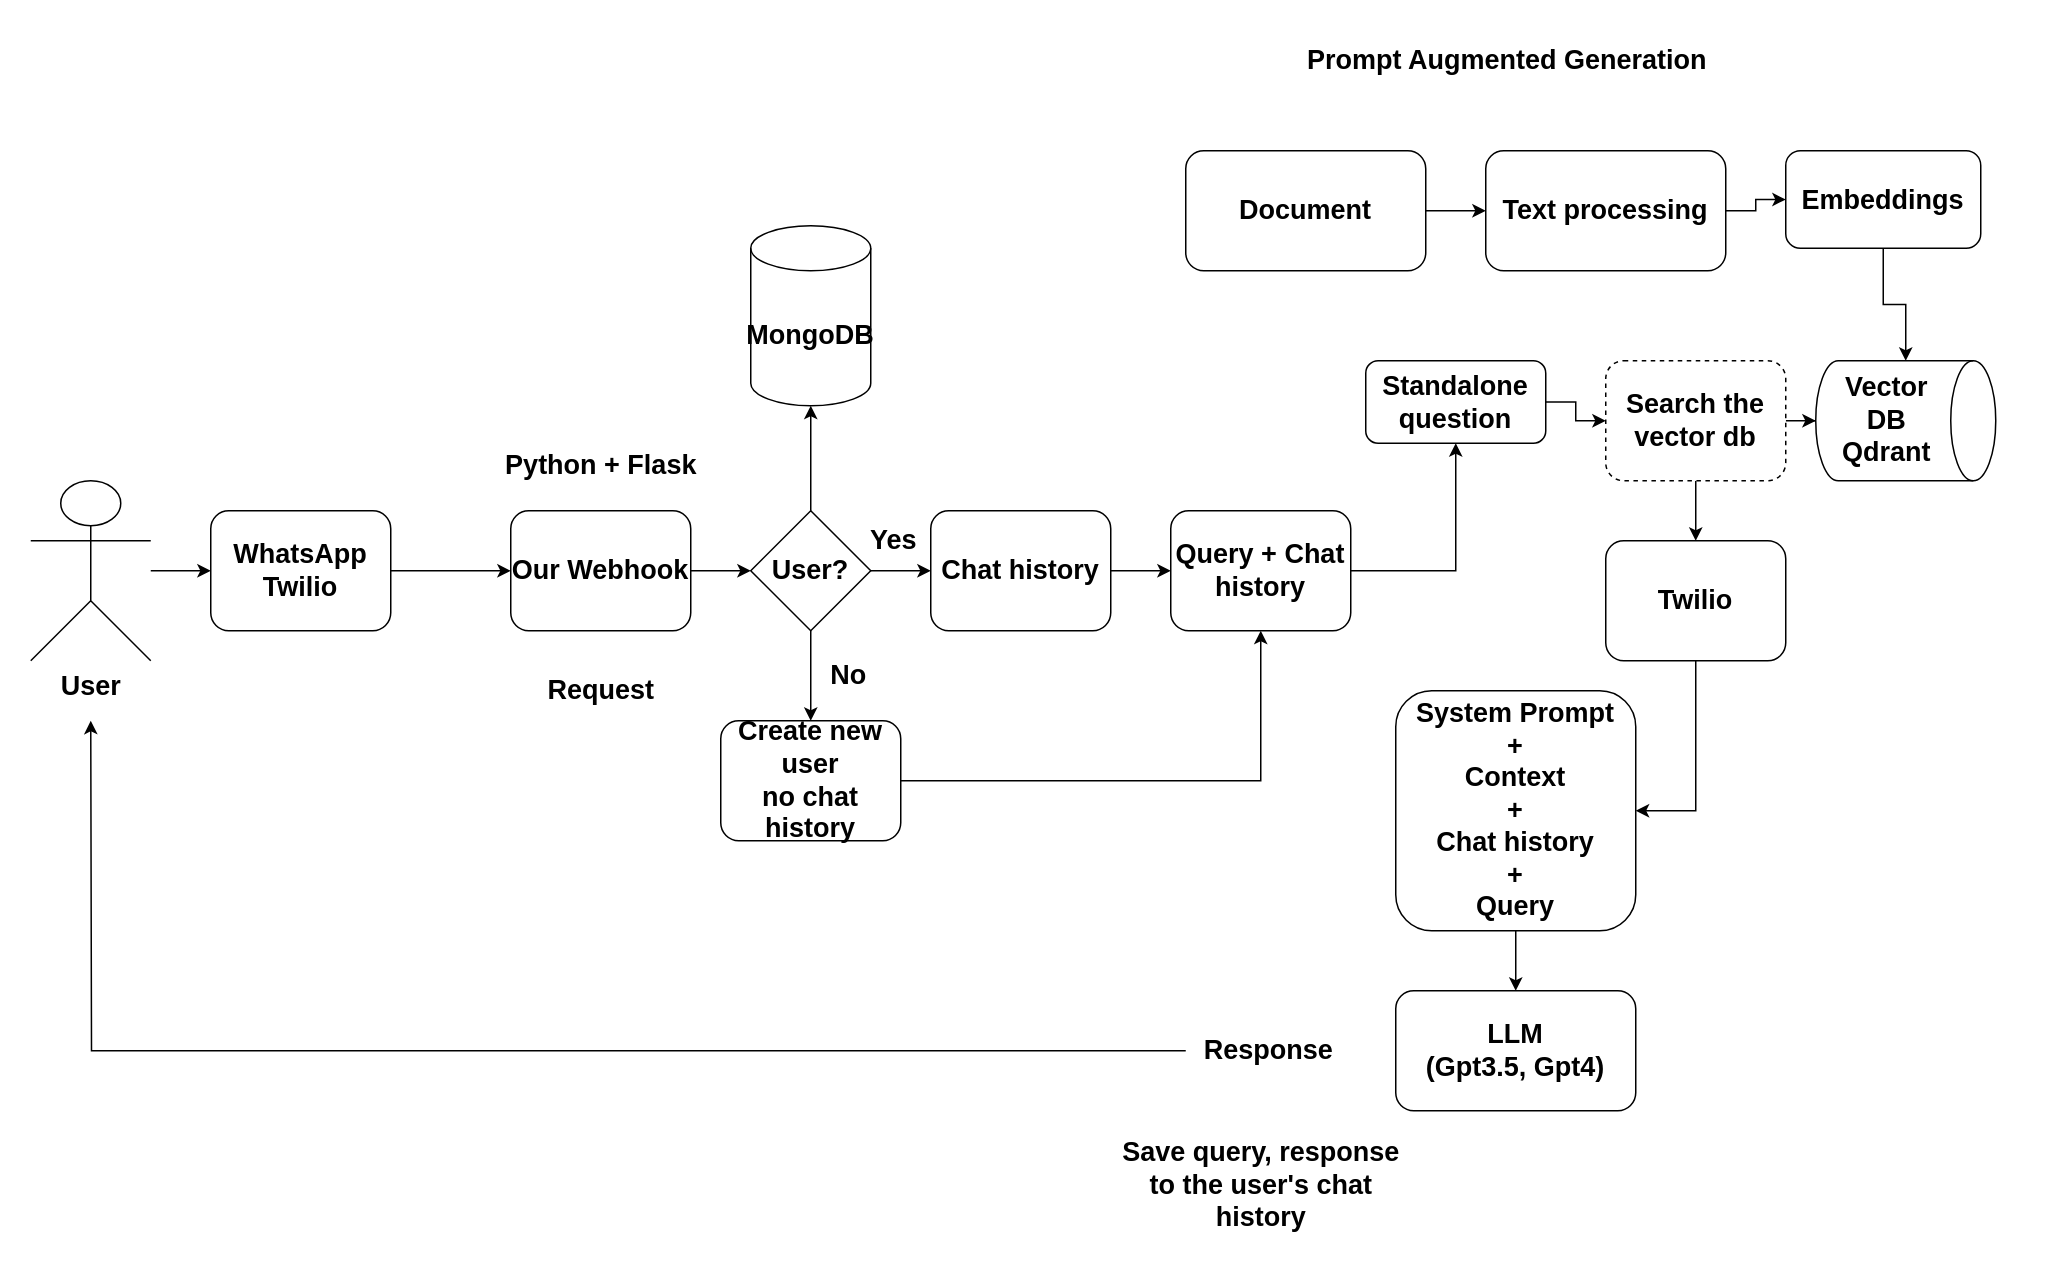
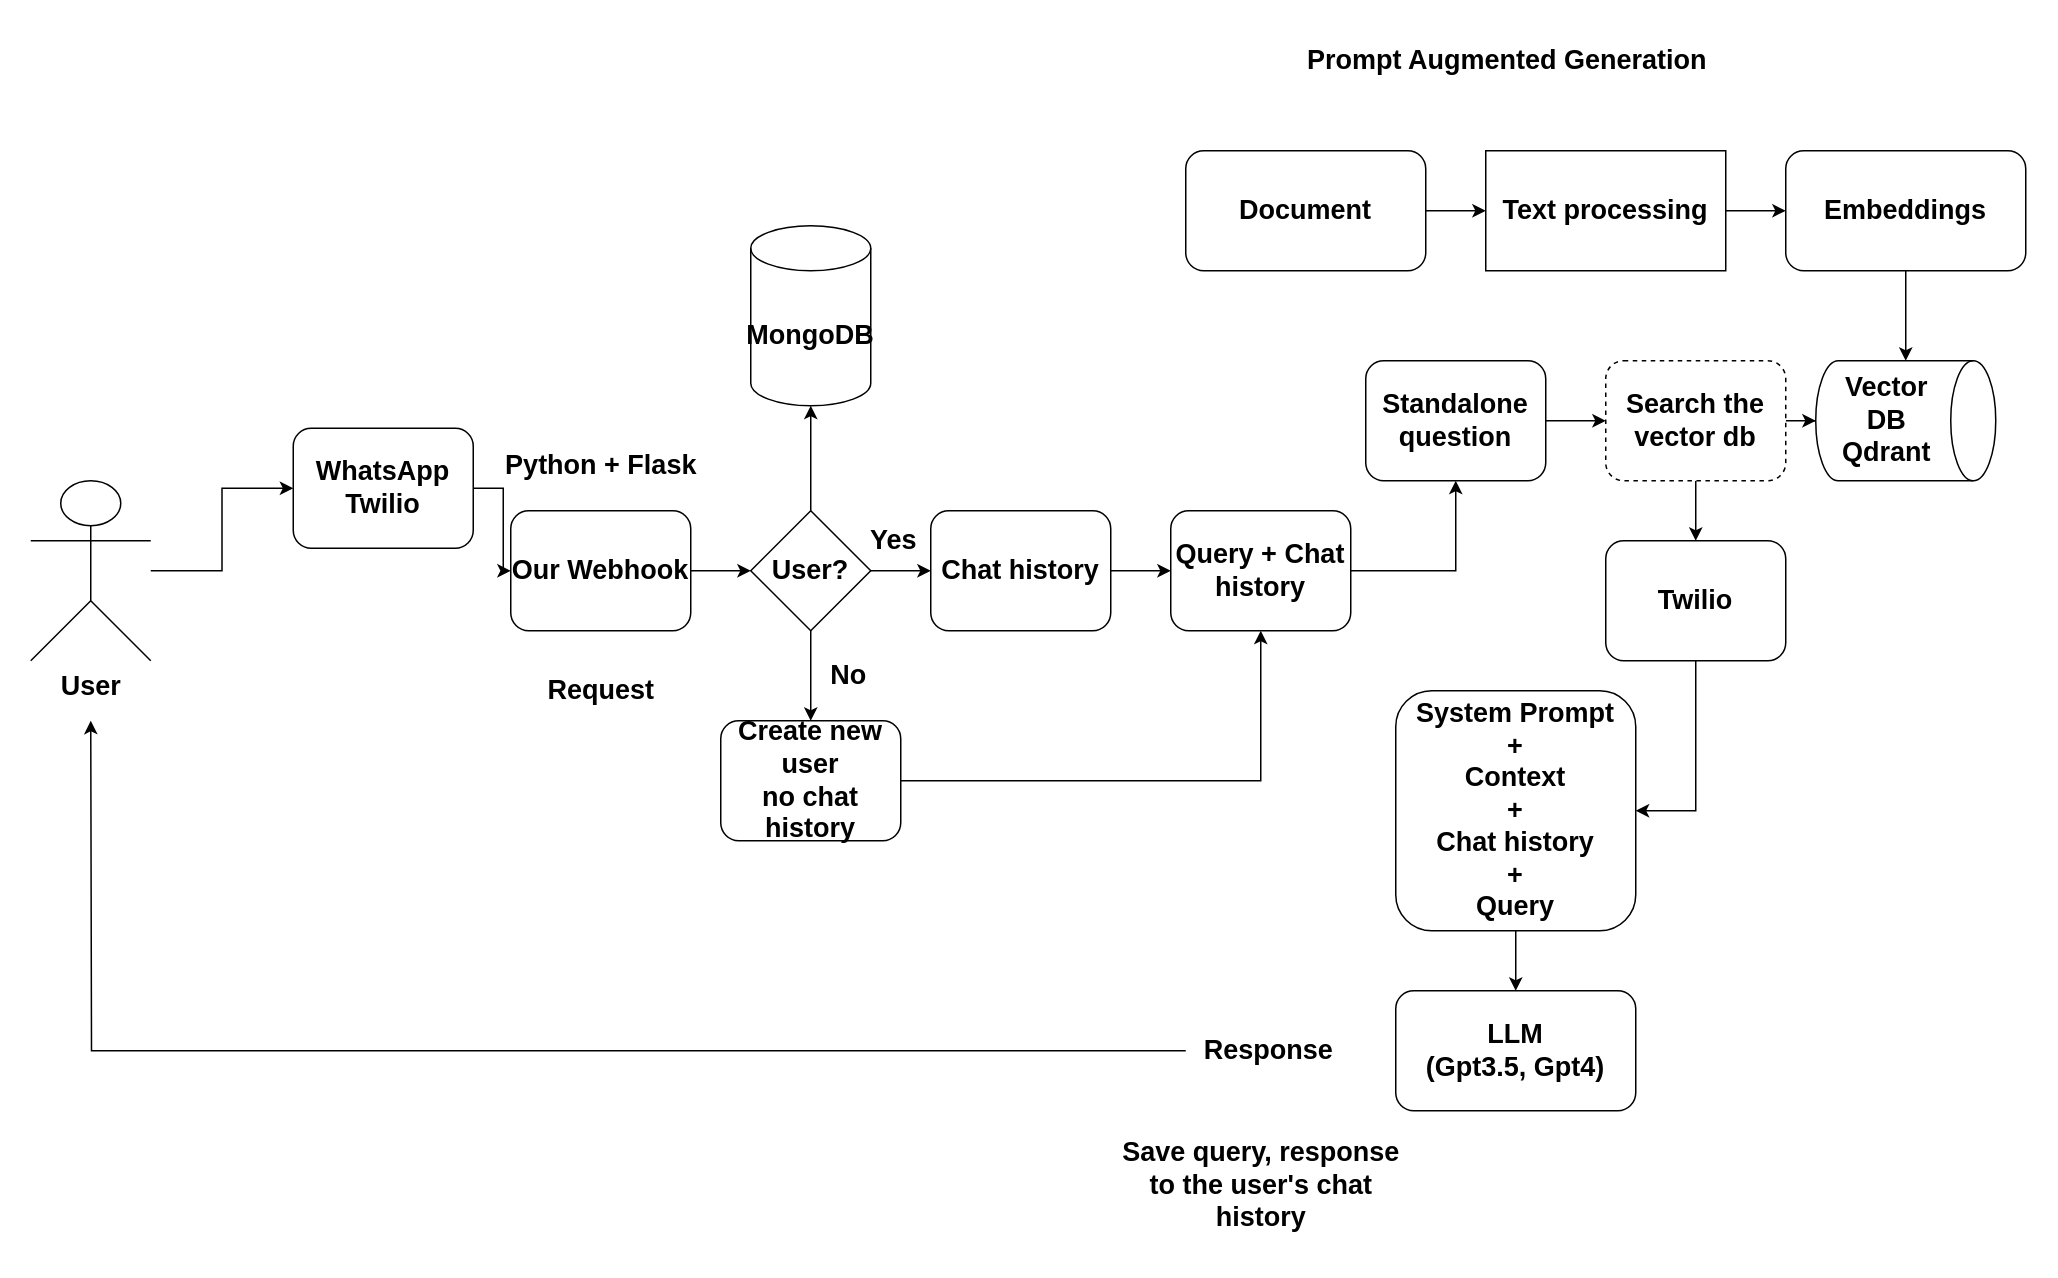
(1883, 200) -> (1906, 211)
(1606, 211) -> (1606, 211)
(1456, 402) -> (1456, 421)
(301, 571) -> (383, 488)
